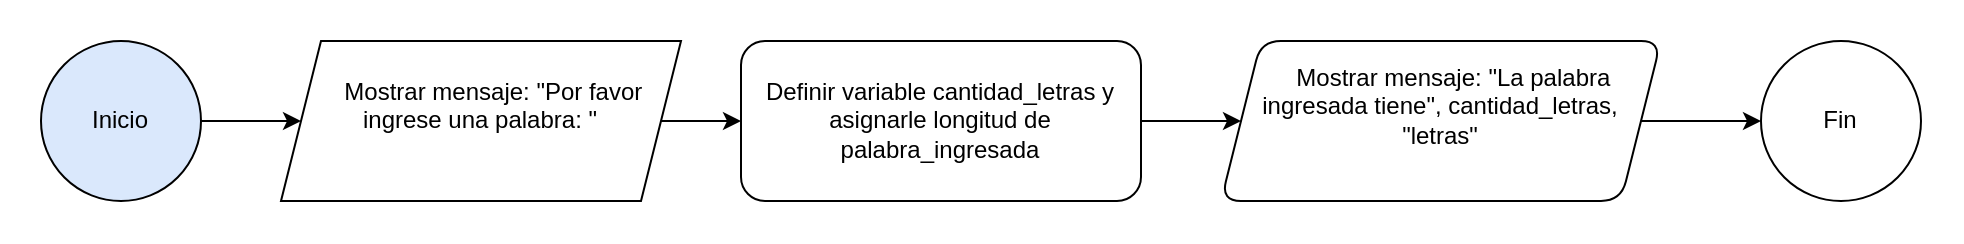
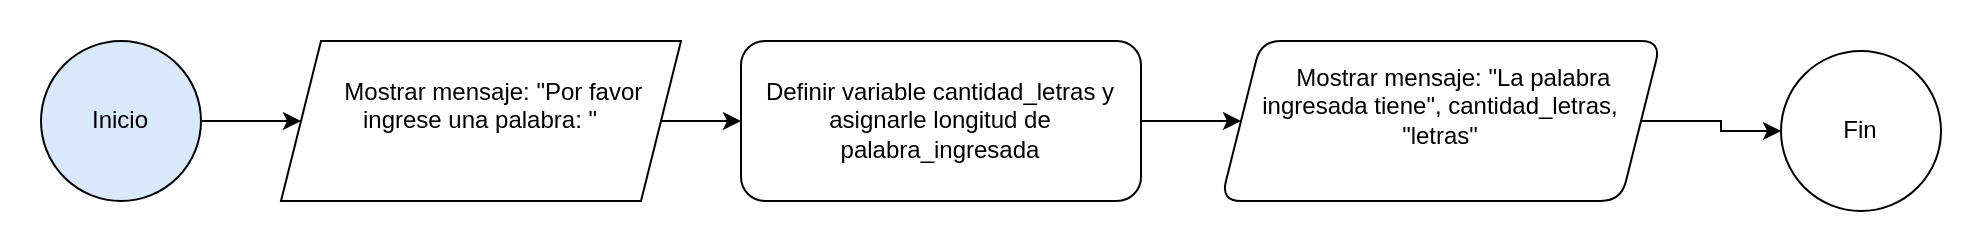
(1841, 121) -> (1861, 131)
